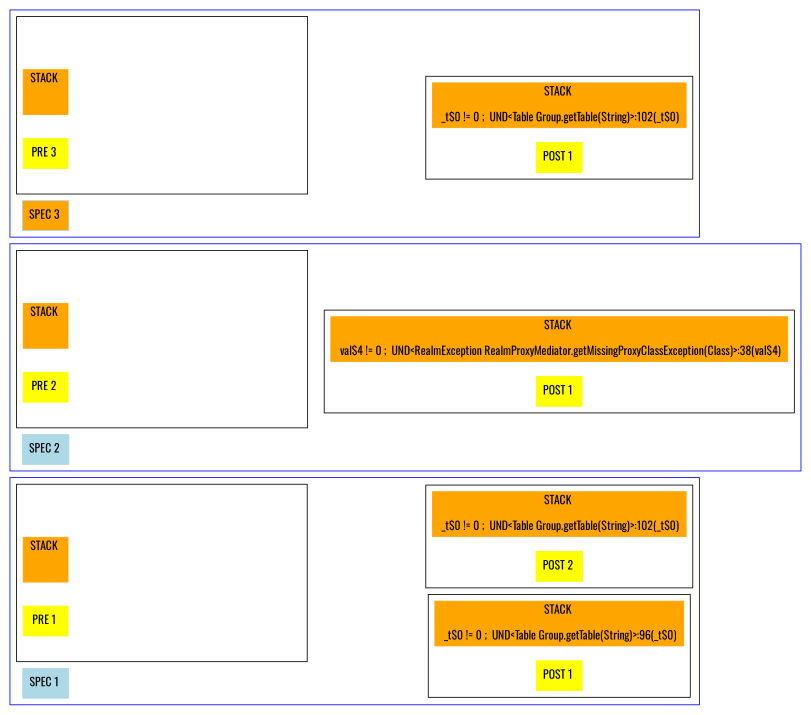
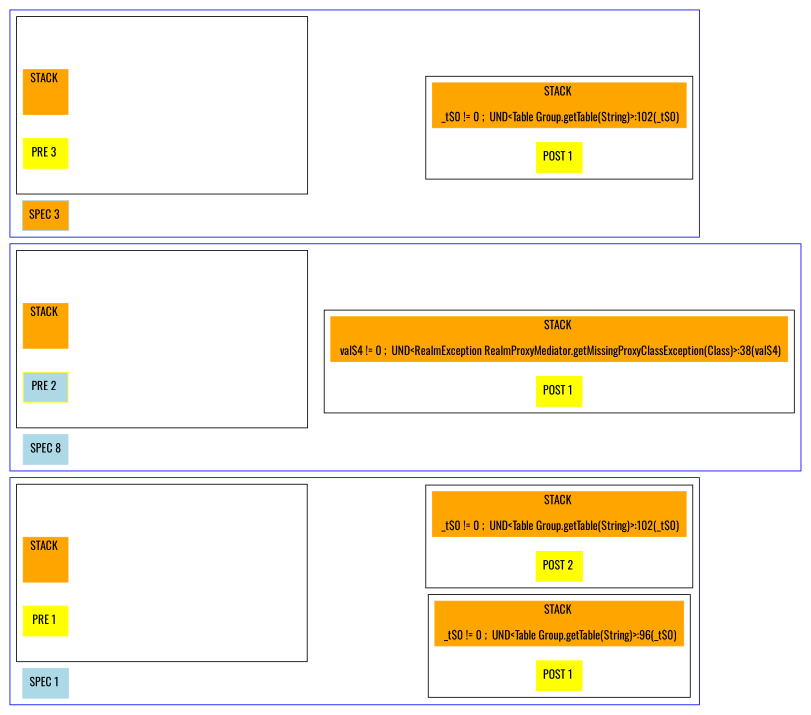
(46, 387) -> (46, 387)
(46, 449) -> (46, 449)
